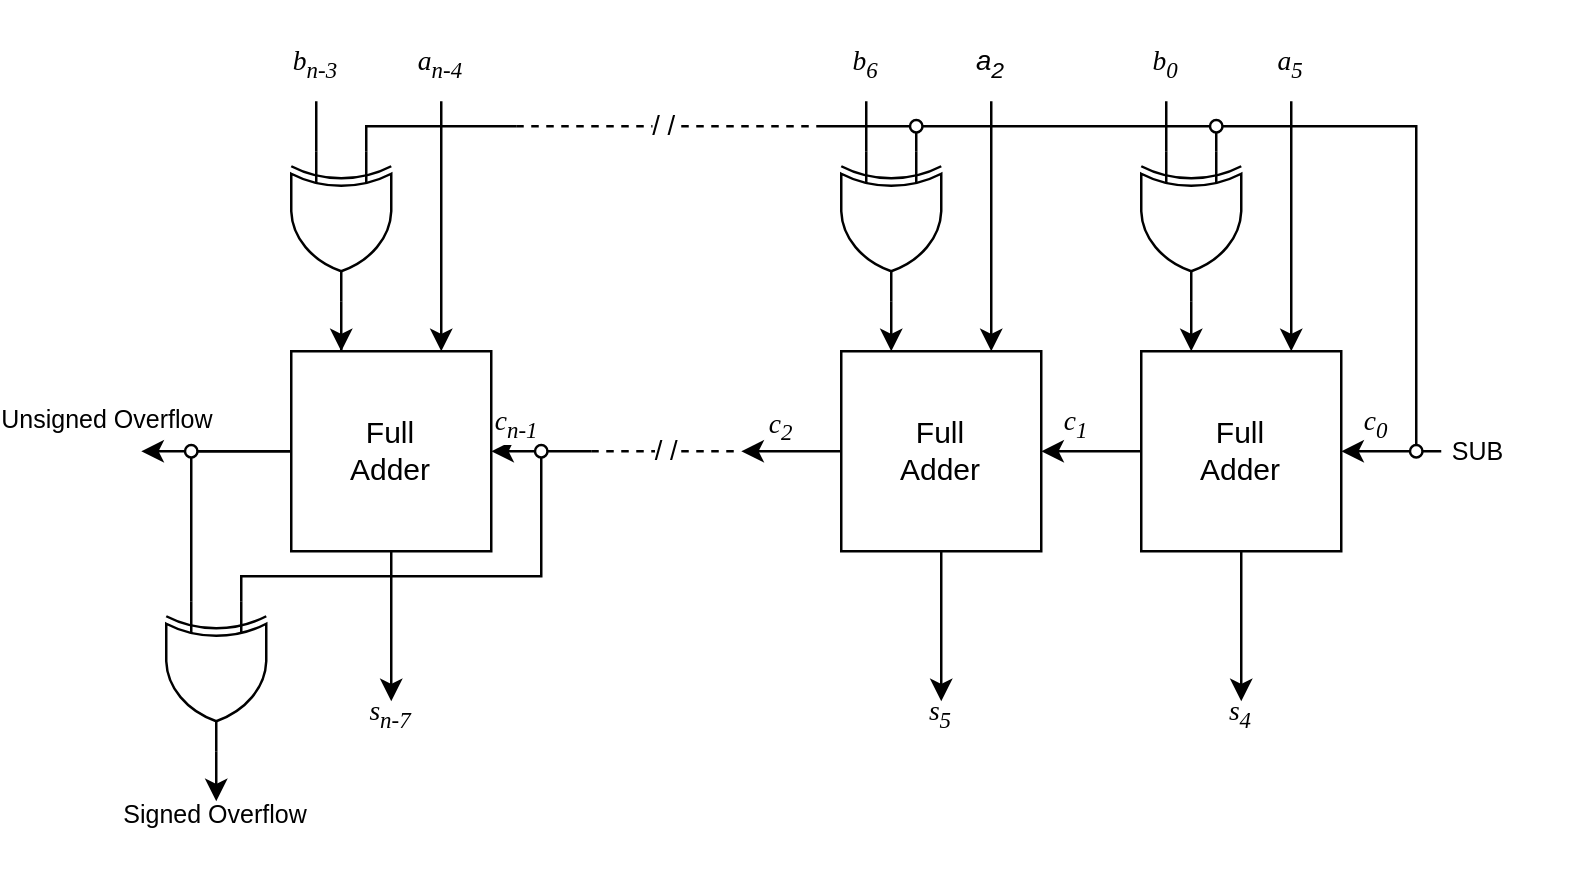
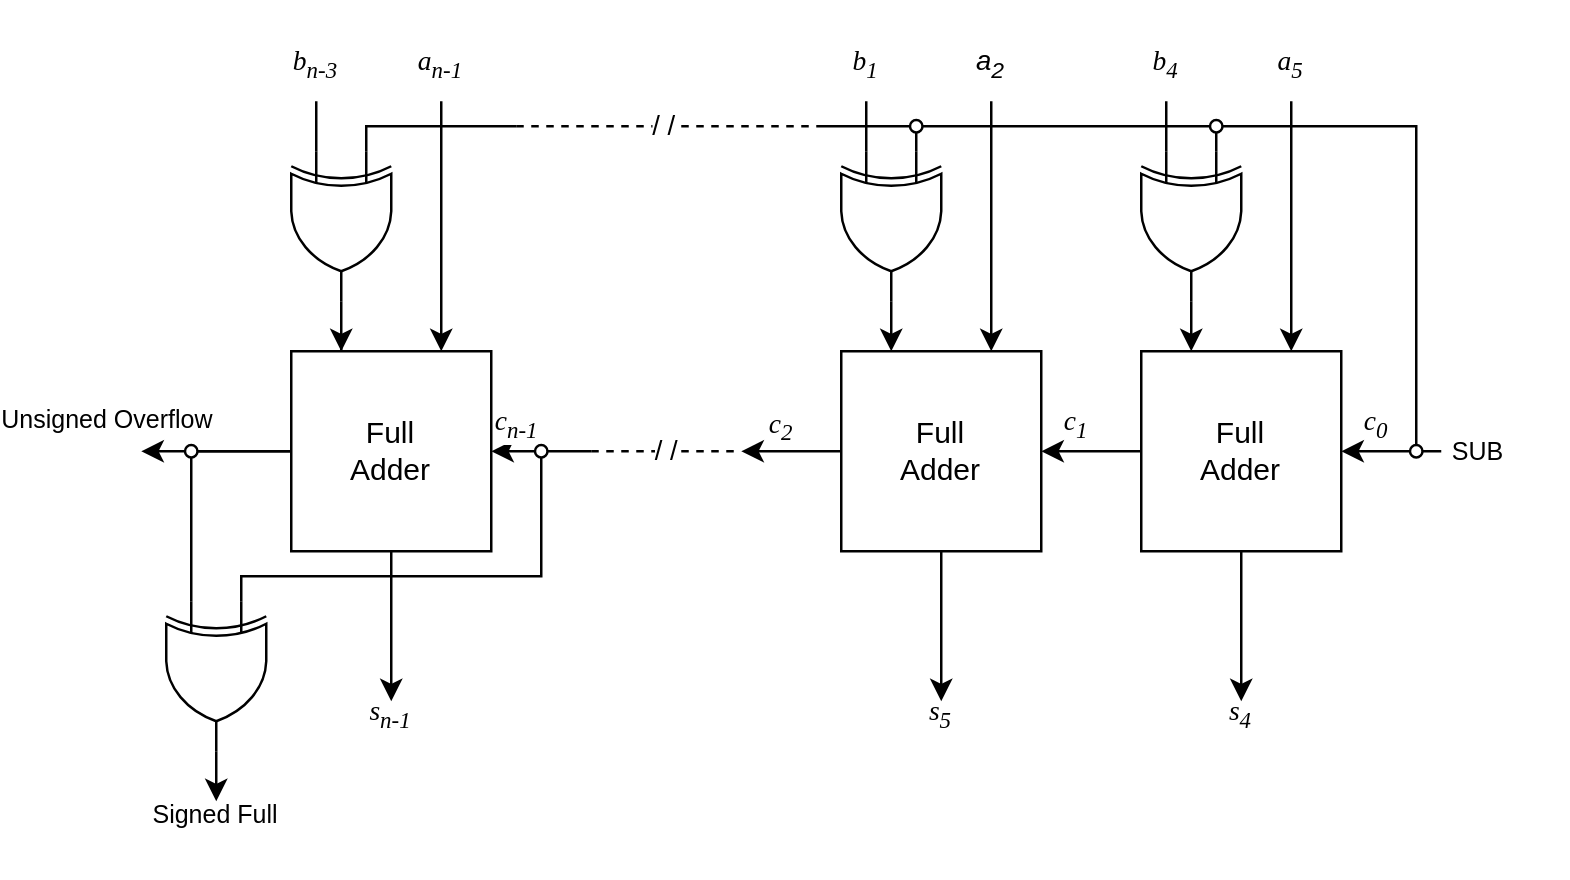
(441, 64) -> (441, 64)
(866, 64) -> (866, 64)
(1166, 64) -> (1166, 64)
(391, 714) -> (391, 714)
(216, 814) -> (216, 814)
